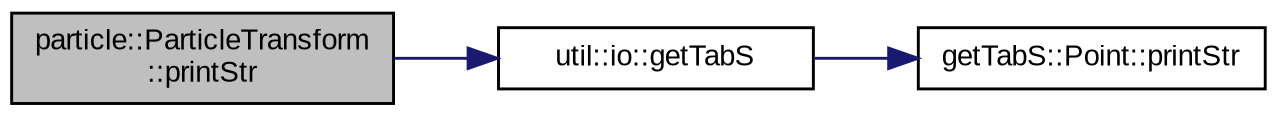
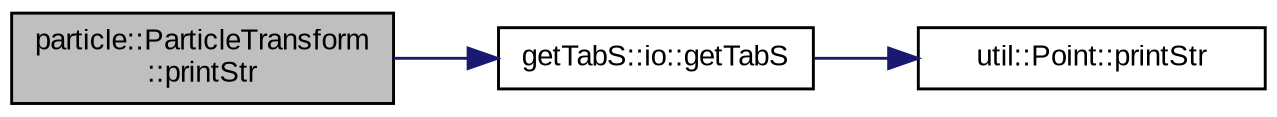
(656, 58) -> (656, 58)
(1092, 58) -> (1092, 58)
